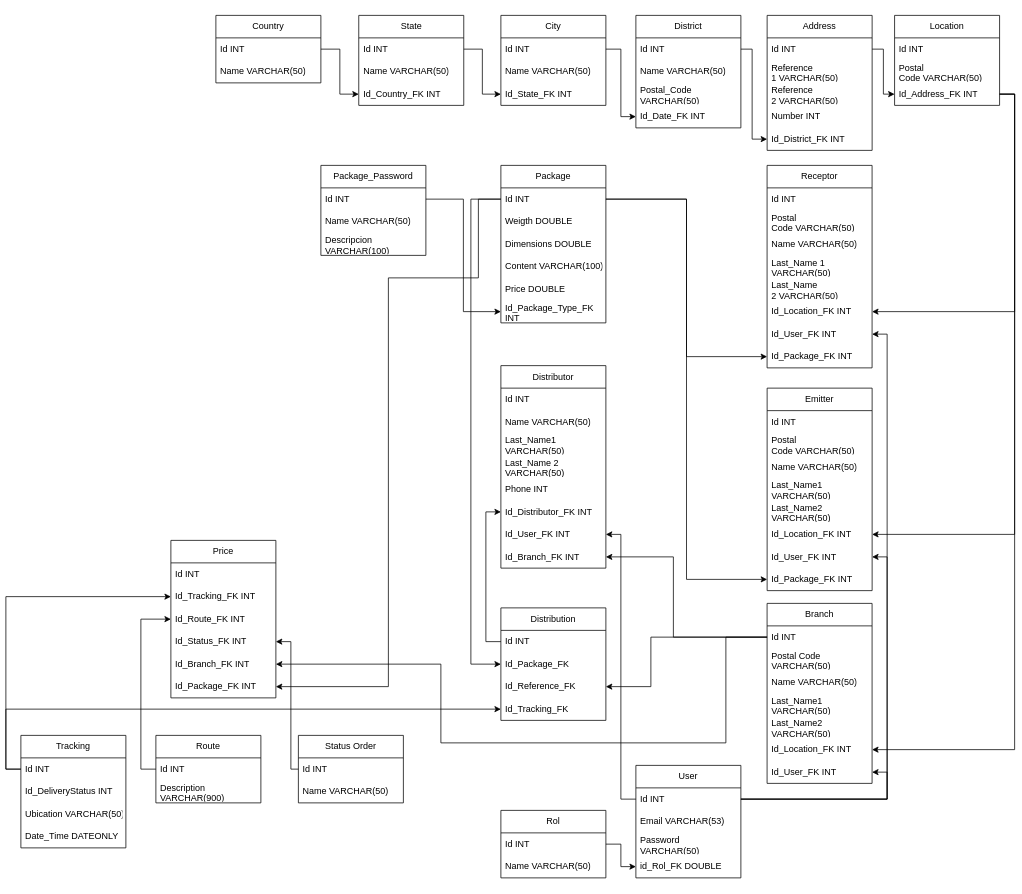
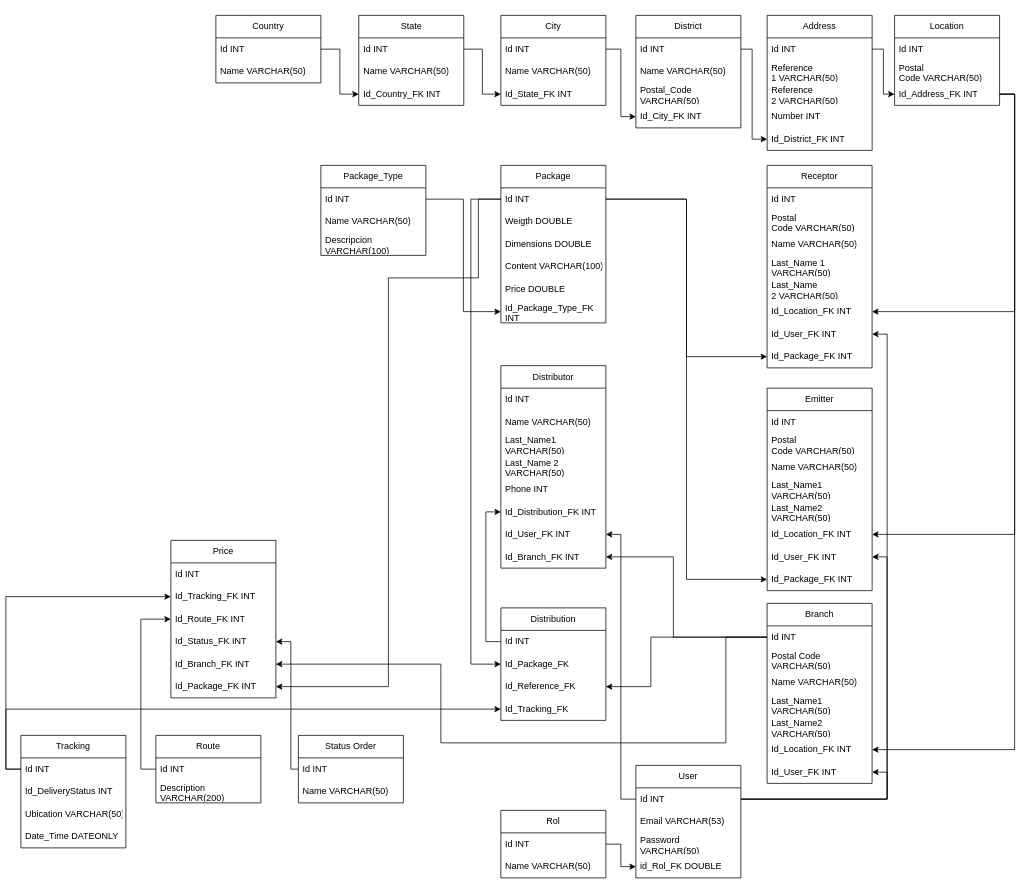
(674, 117) -> (673, 117)
(373, 177) -> (373, 177)
(554, 512) -> (554, 512)
(190, 792) -> (190, 792)
